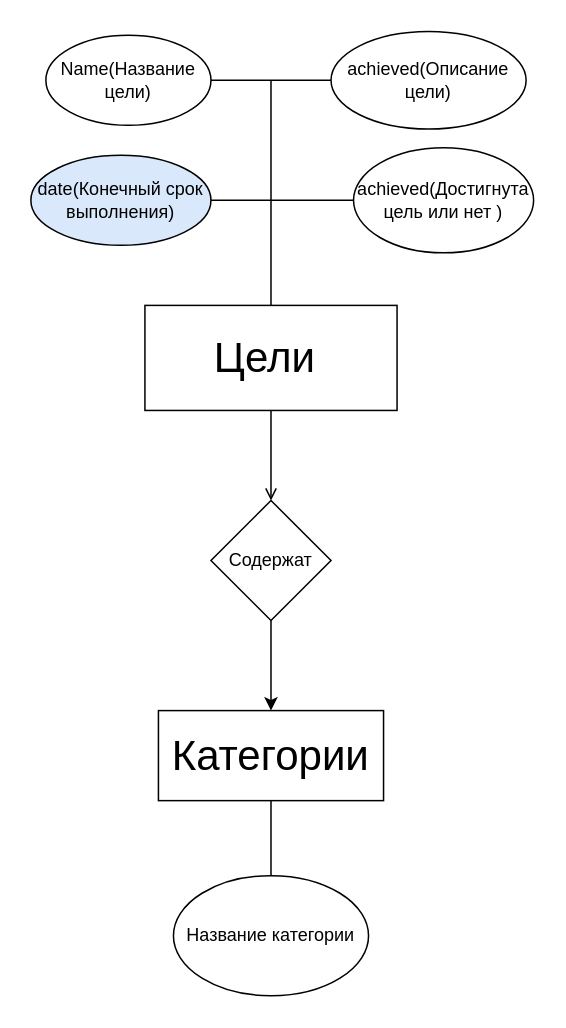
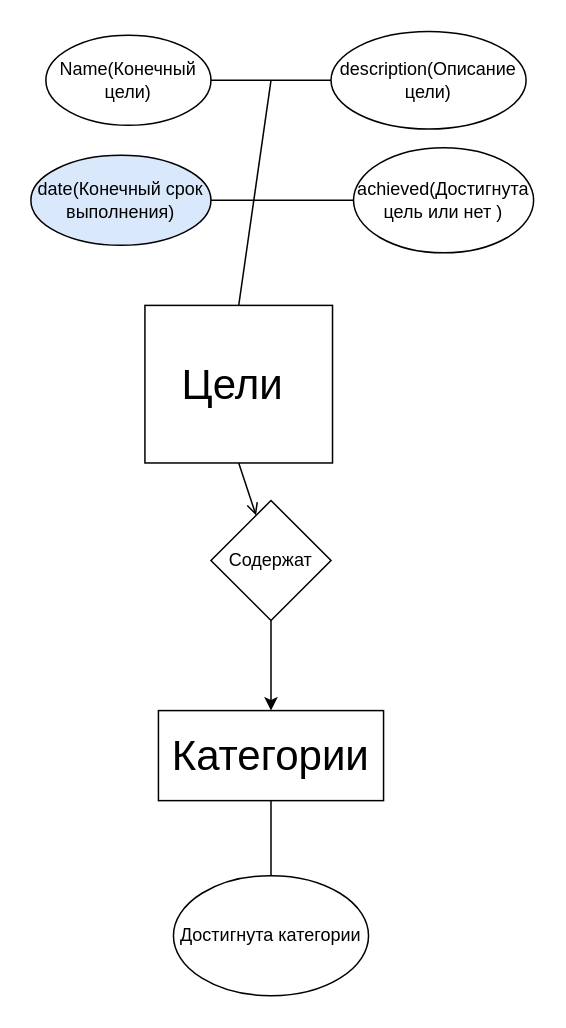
(128, 80) -> (128, 80)
(428, 80) -> (428, 80)
(271, 358) -> (239, 384)
(271, 935) -> (271, 935)
